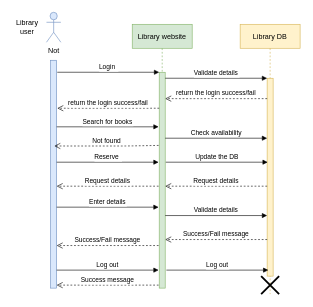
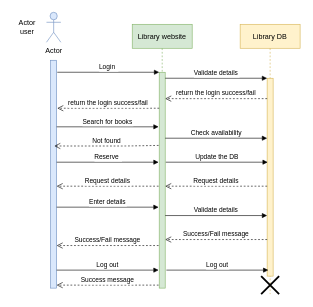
(27, 27) -> (27, 27)
(54, 51) -> (54, 51)
